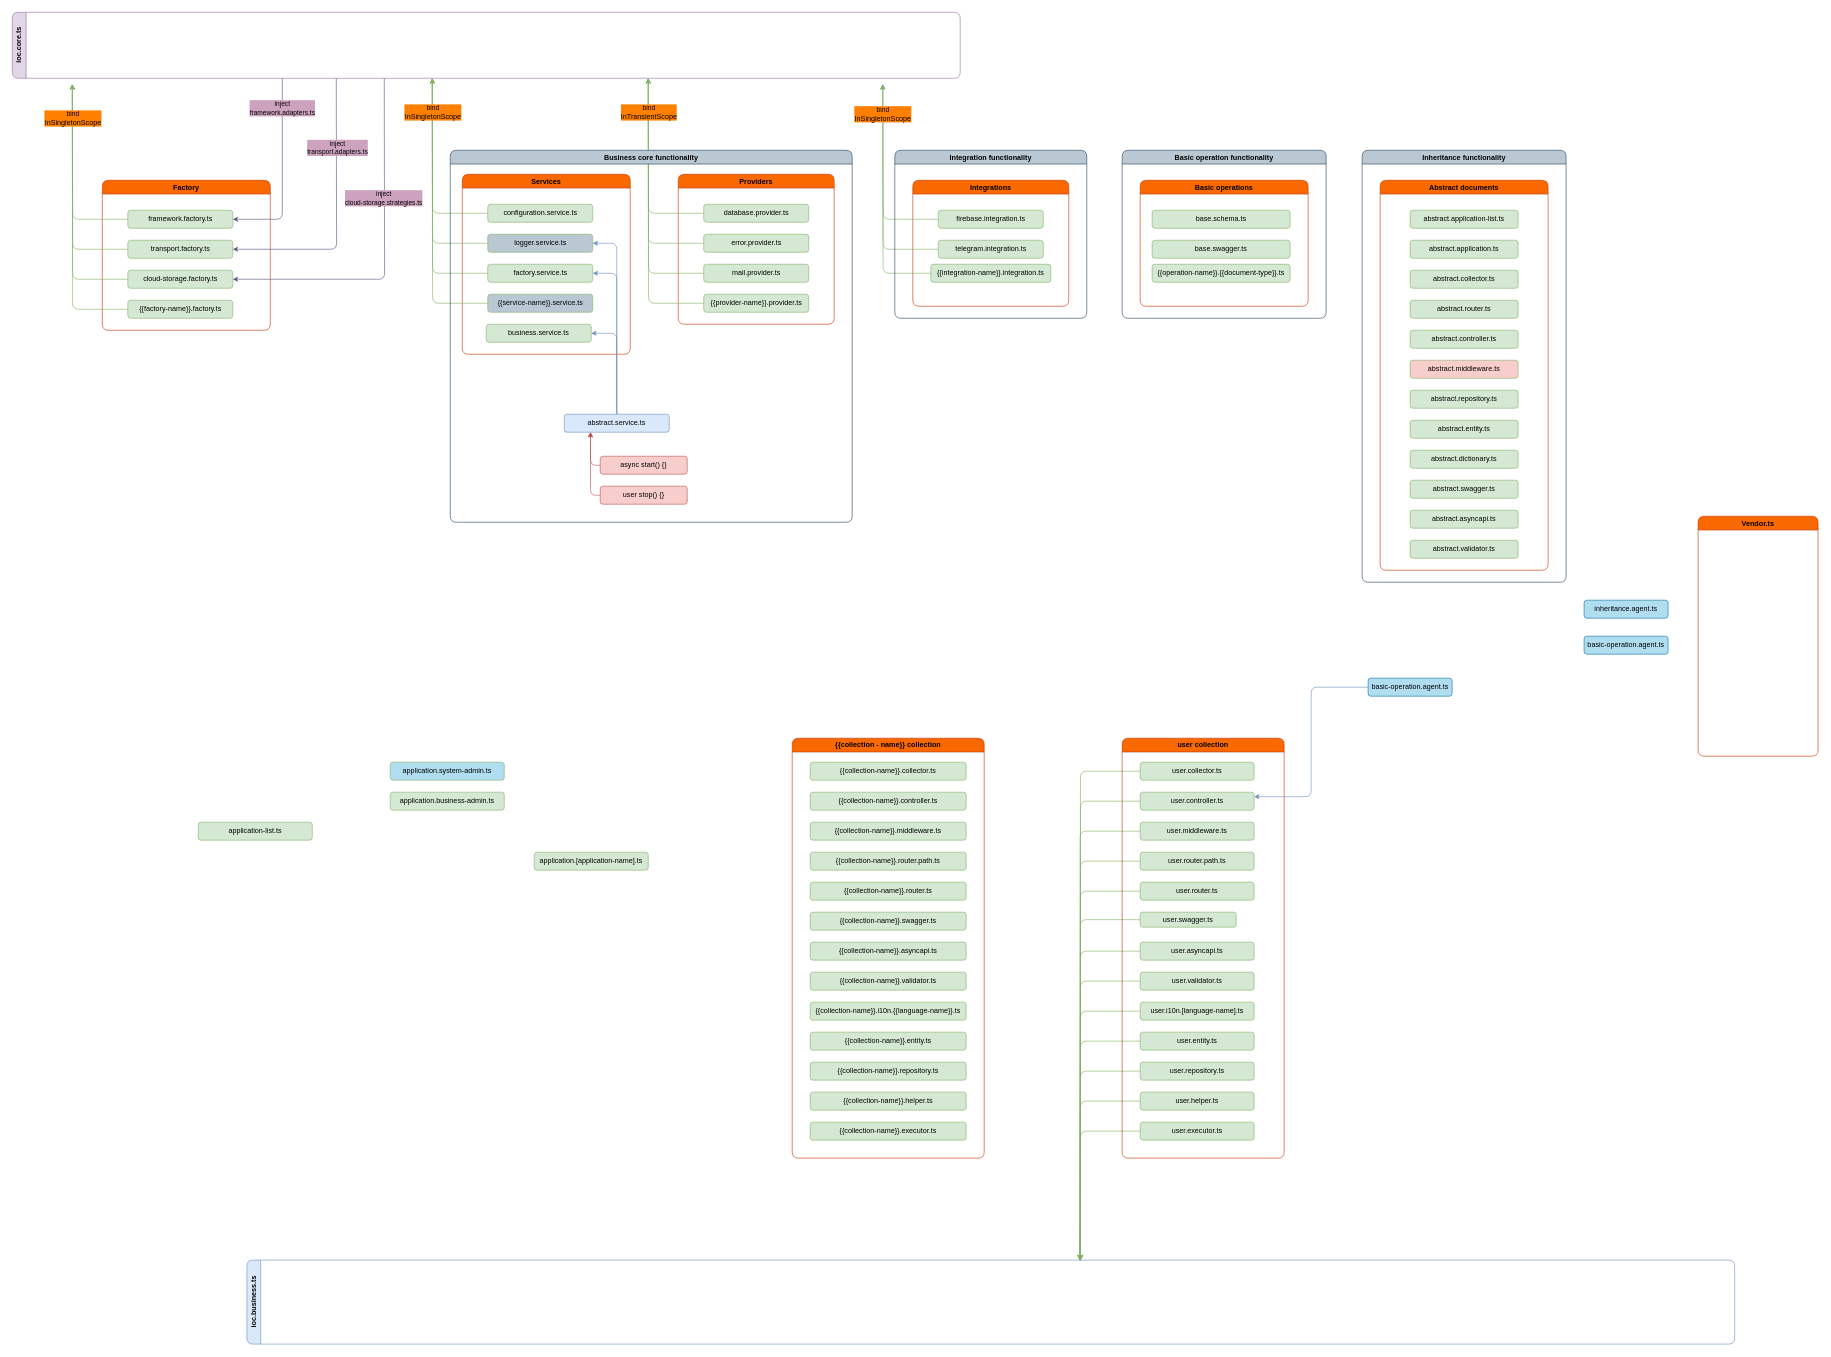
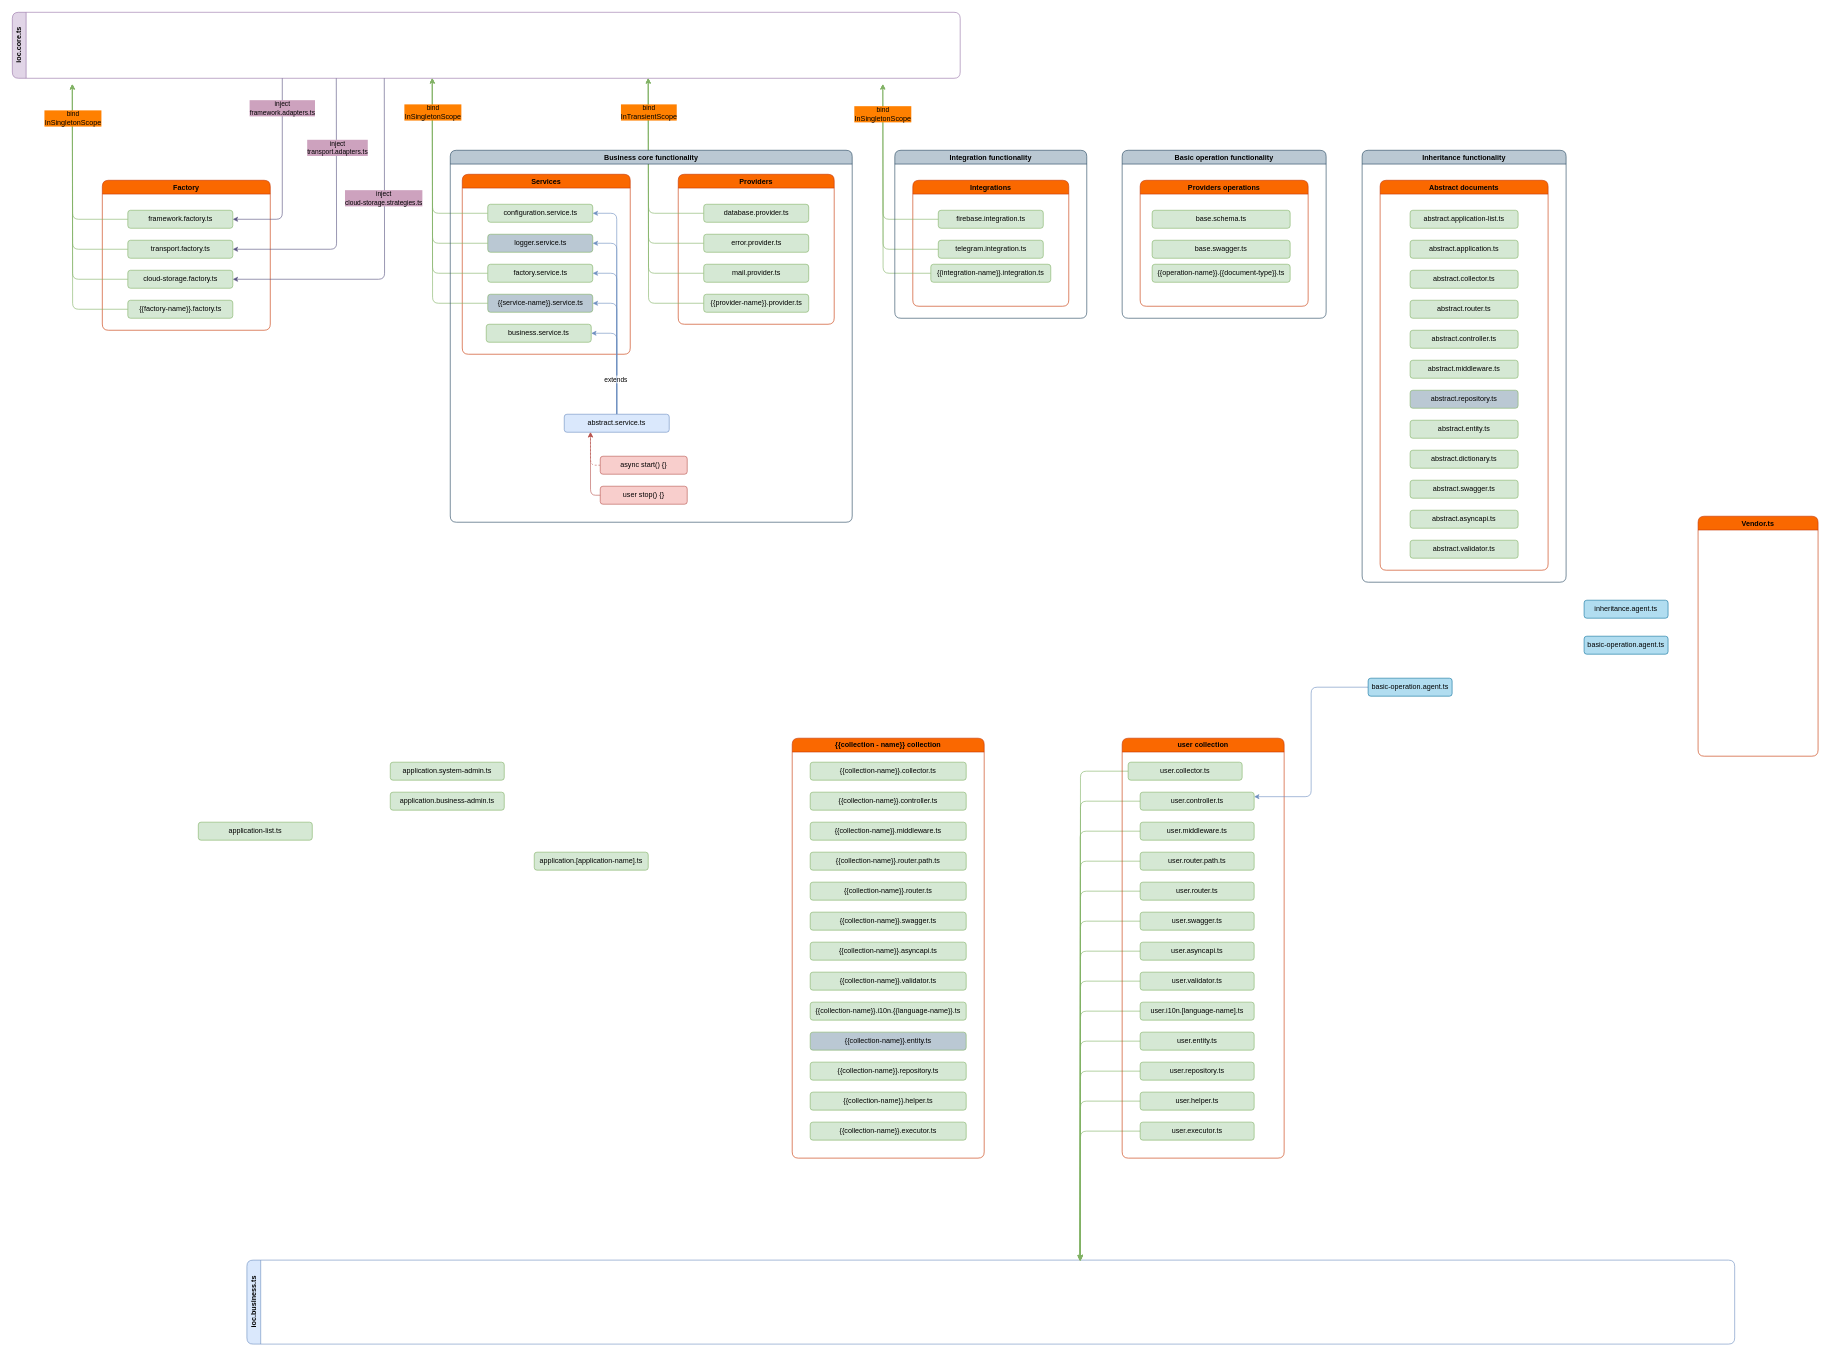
(1224, 188) -> (1224, 188)
none -> (615, 214)
none -> (612, 303)
(1464, 369) -> (1464, 369)
(1464, 399) -> (1464, 399)
(595, 465) -> (595, 465)
(447, 771) -> (447, 771)
(1197, 771) -> (1185, 771)
(1188, 920) -> (1197, 921)
(888, 1041) -> (888, 1041)
